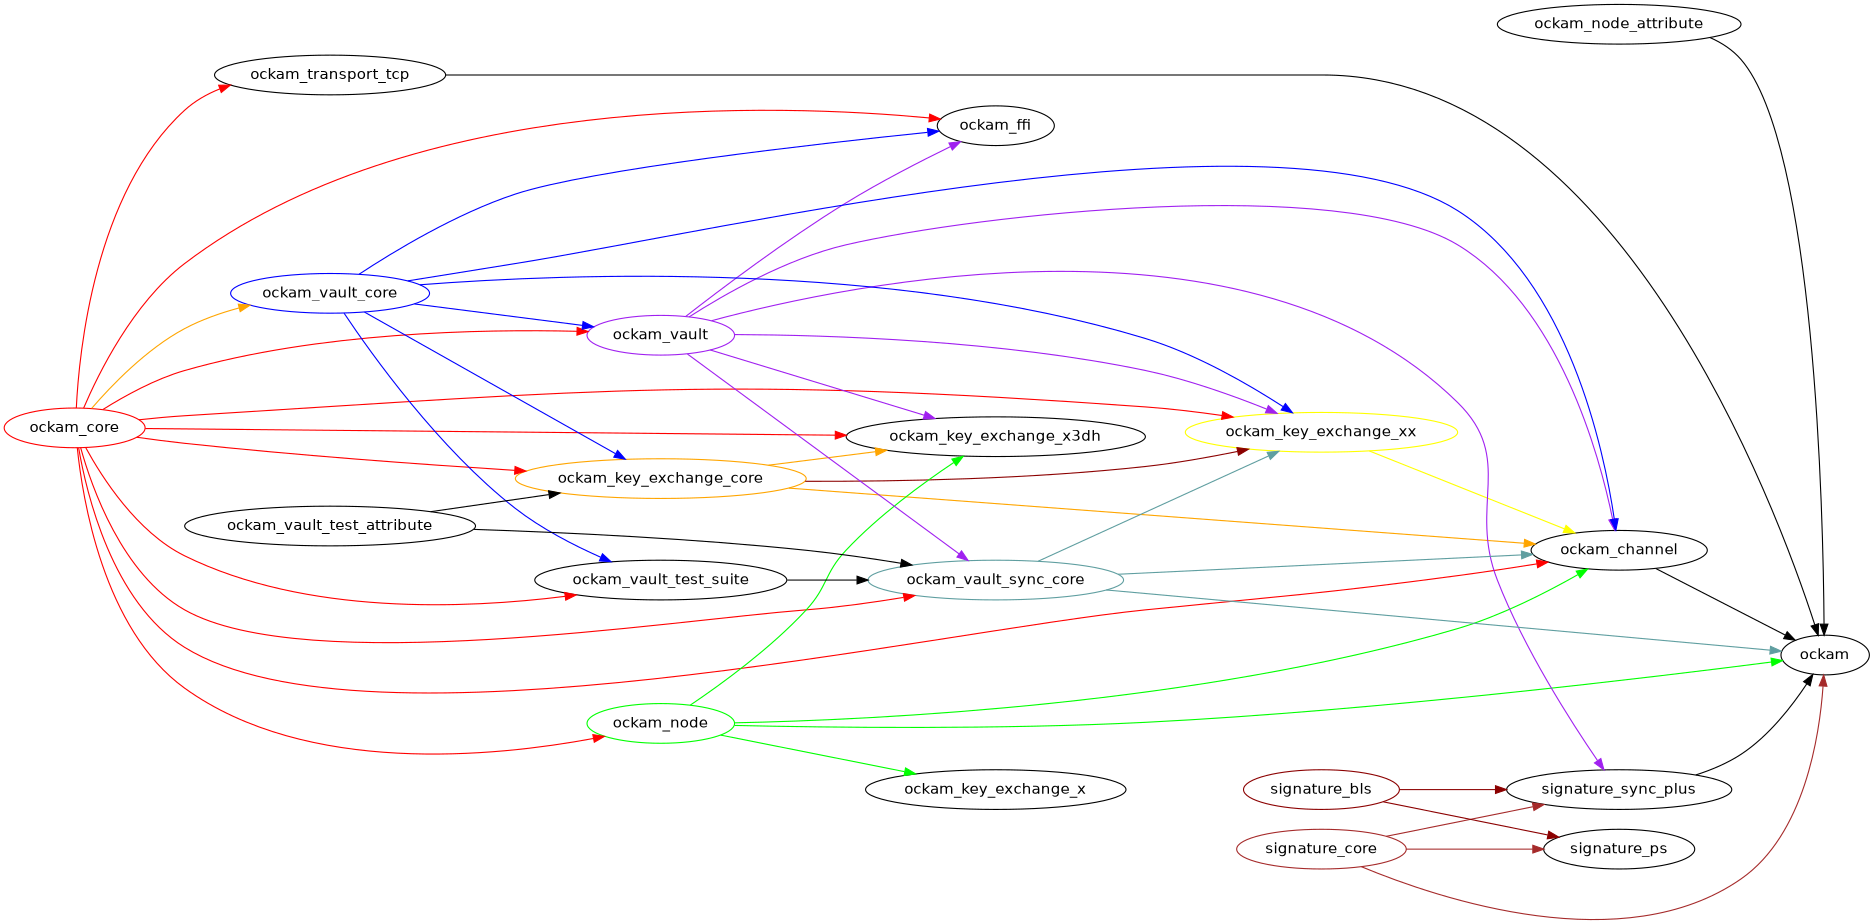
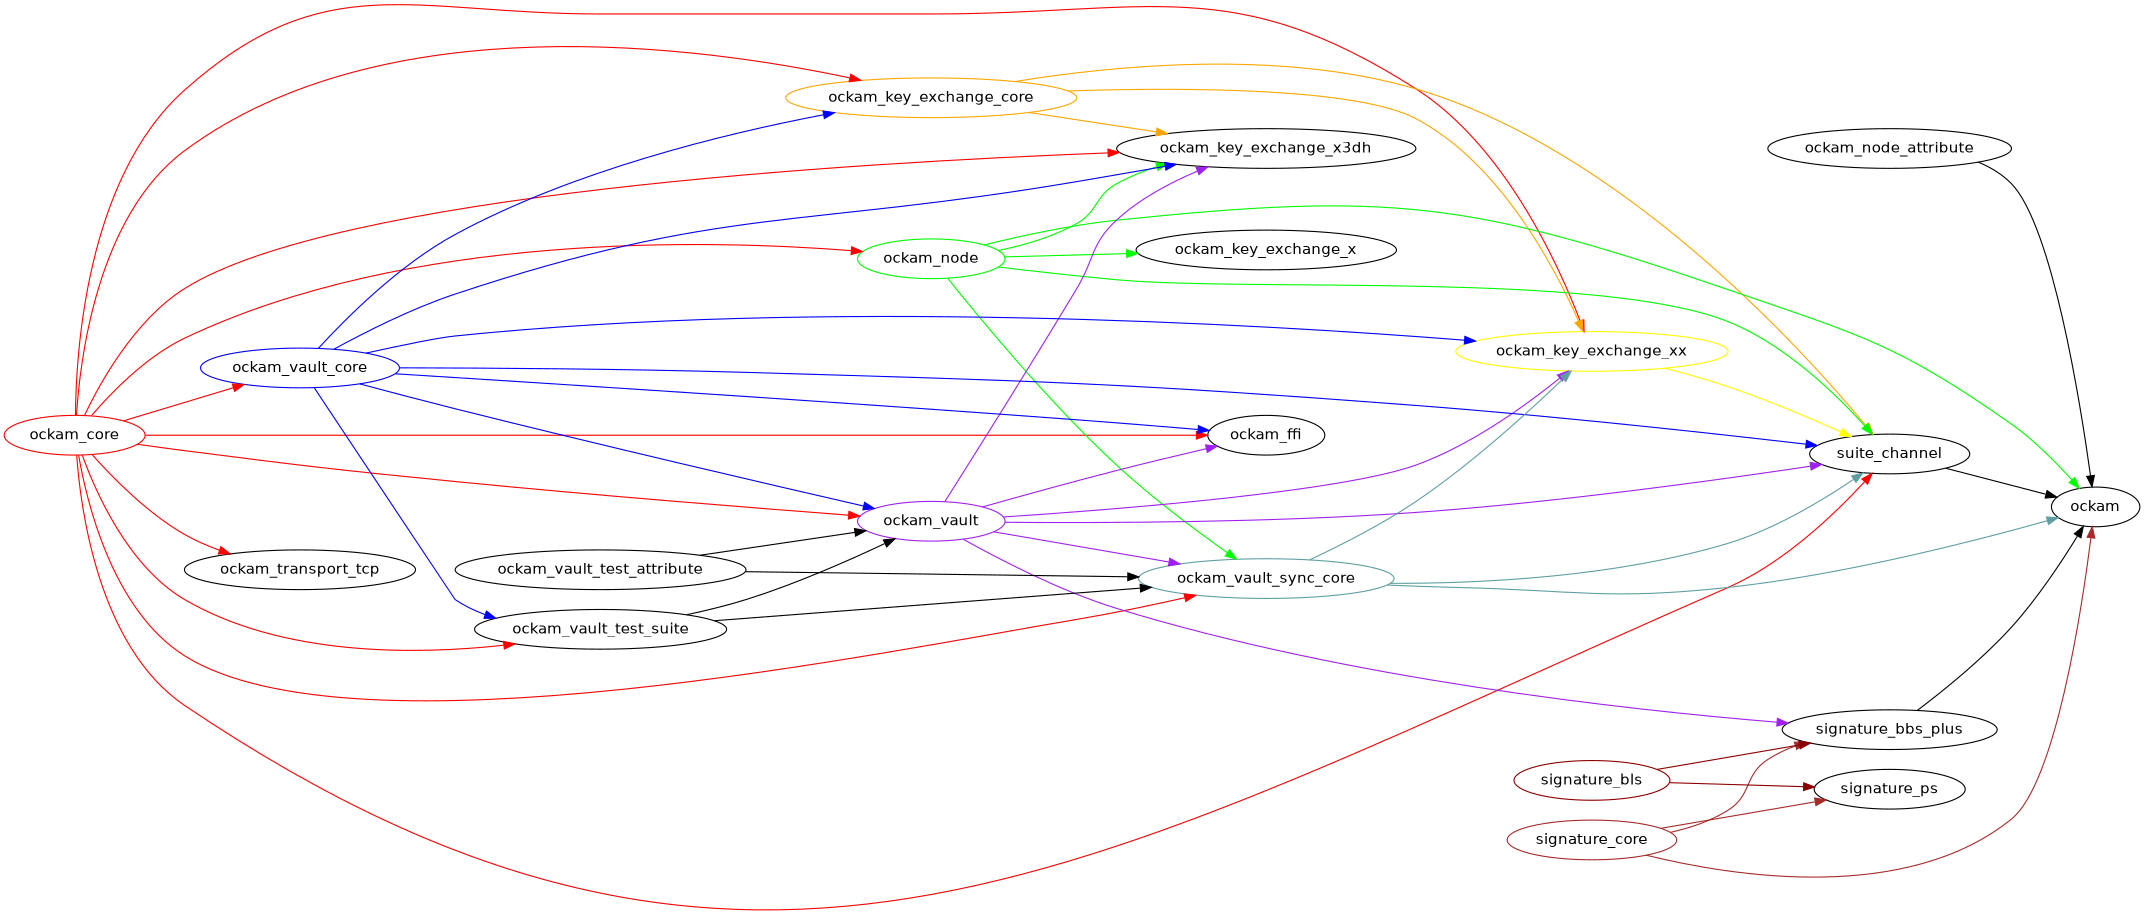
(1275, 75) -> none
none -> (741, 225)
(157, 346) -> (178, 404)
none -> (1057, 405)
(1022, 476) -> (1375, 105)
(490, 503) -> (778, 544)
(1619, 550) -> (1890, 454)
none -> (788, 585)
(1619, 790) -> (1890, 730)
